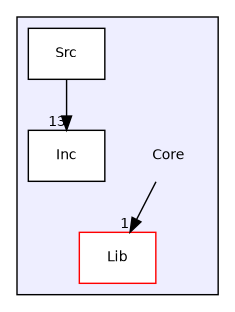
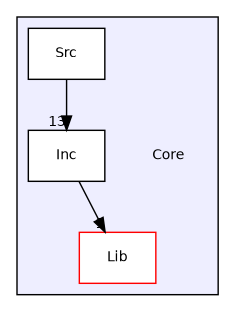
(146, 200) -> (89, 200)
